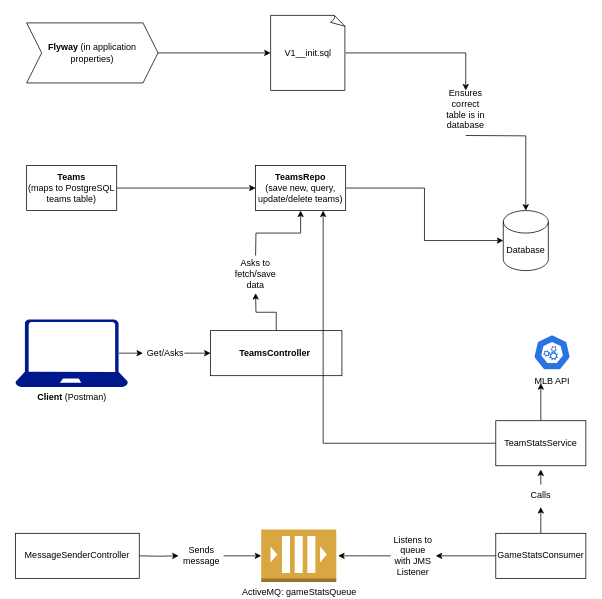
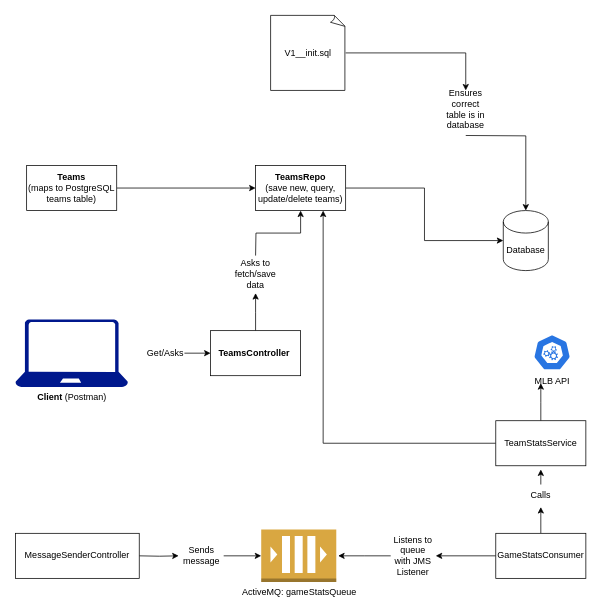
(92, 53) -> none
(264, 53) -> none
(136, 353) -> none
(276, 353) -> (255, 353)
